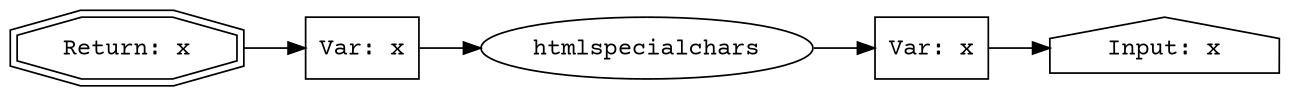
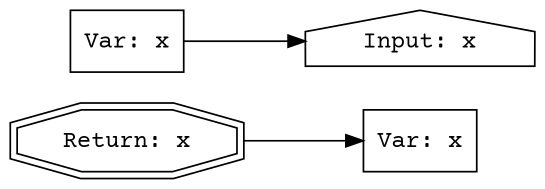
(647, 48) -> none
